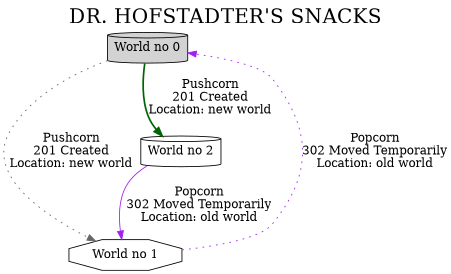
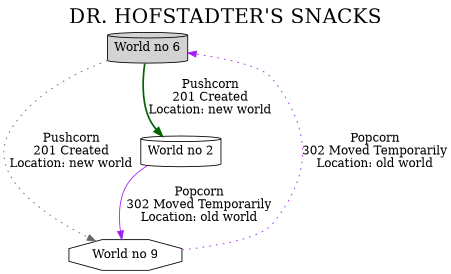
(148, 48) -> (148, 48)
(125, 255) -> (125, 255)
